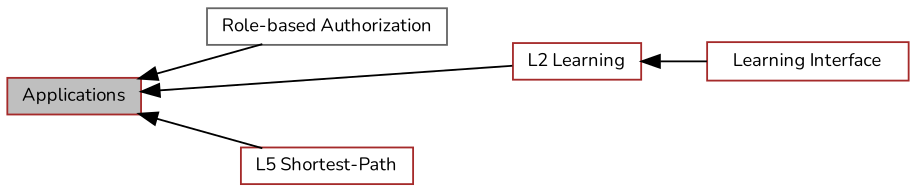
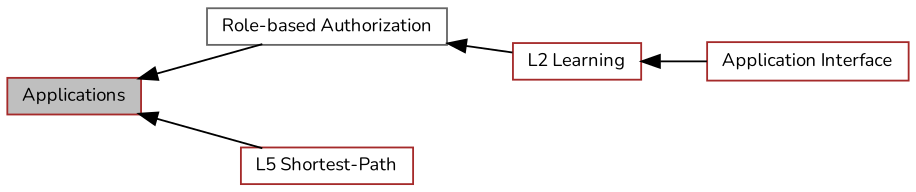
(808, 61) -> (808, 61)
(336, 78) -> (489, 49)
